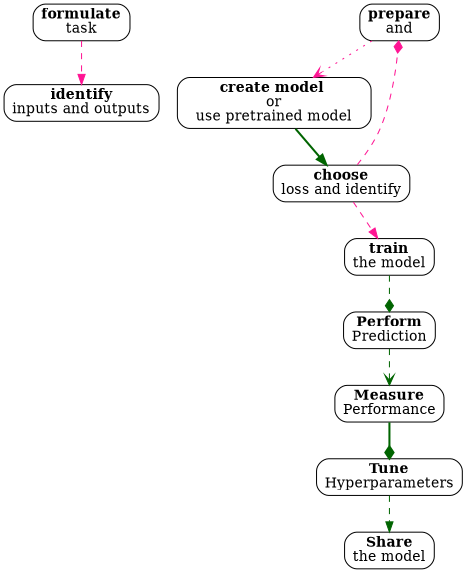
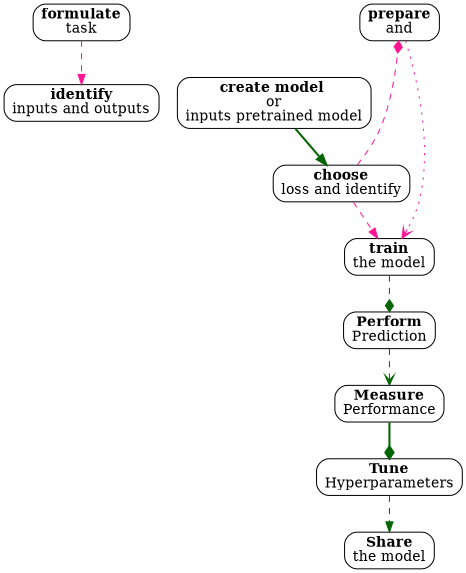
(347, 56) -> (424, 136)
(274, 116) -> (274, 116)
